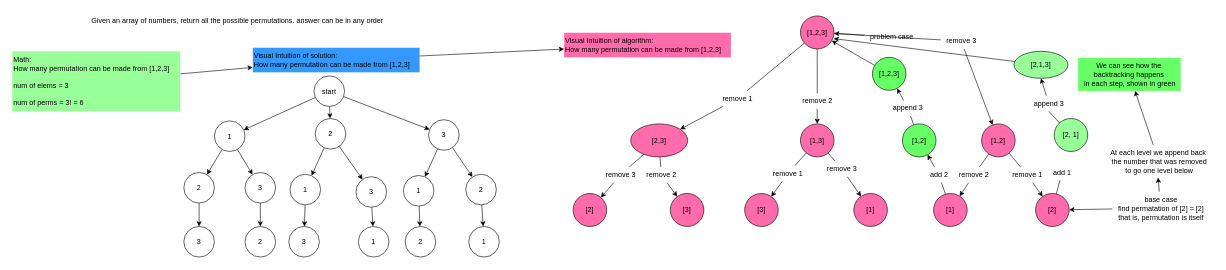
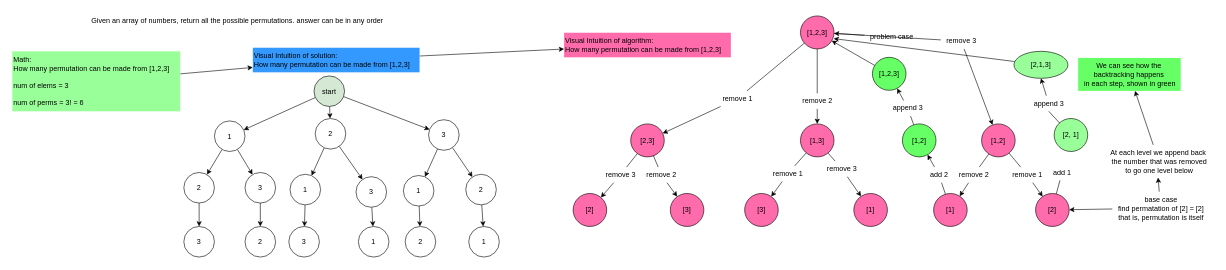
(329, 91) -> (329, 91)
(659, 140) -> (648, 140)
